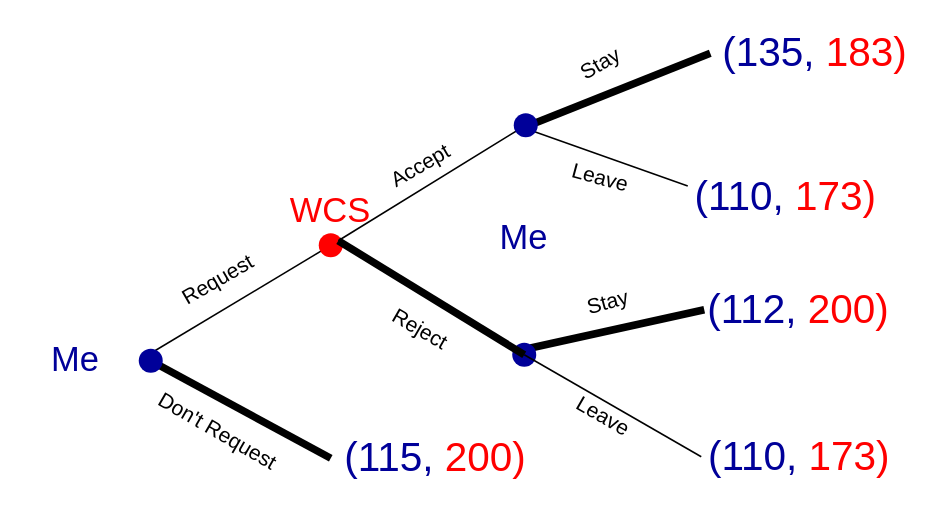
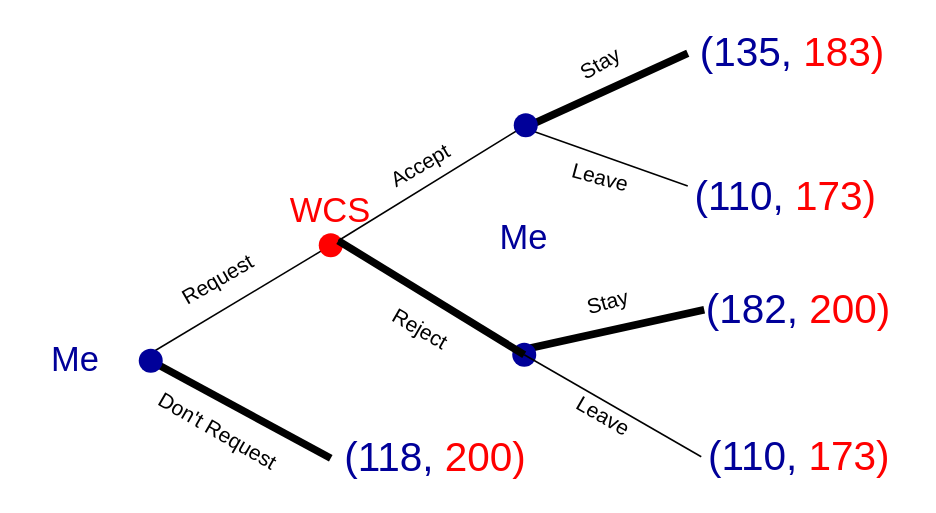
(815, 53) -> (793, 53)
(799, 310) -> (799, 310)
(436, 458) -> (436, 458)
